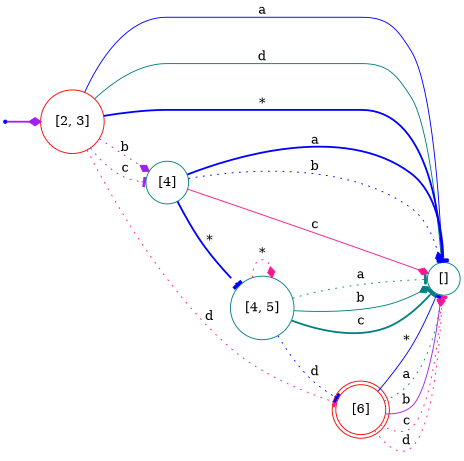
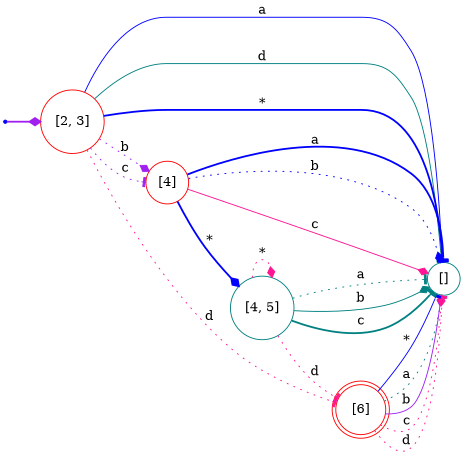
(167, 183) -> (167, 183)
(201, 242) -> (201, 242)
(302, 370) -> (302, 370)
